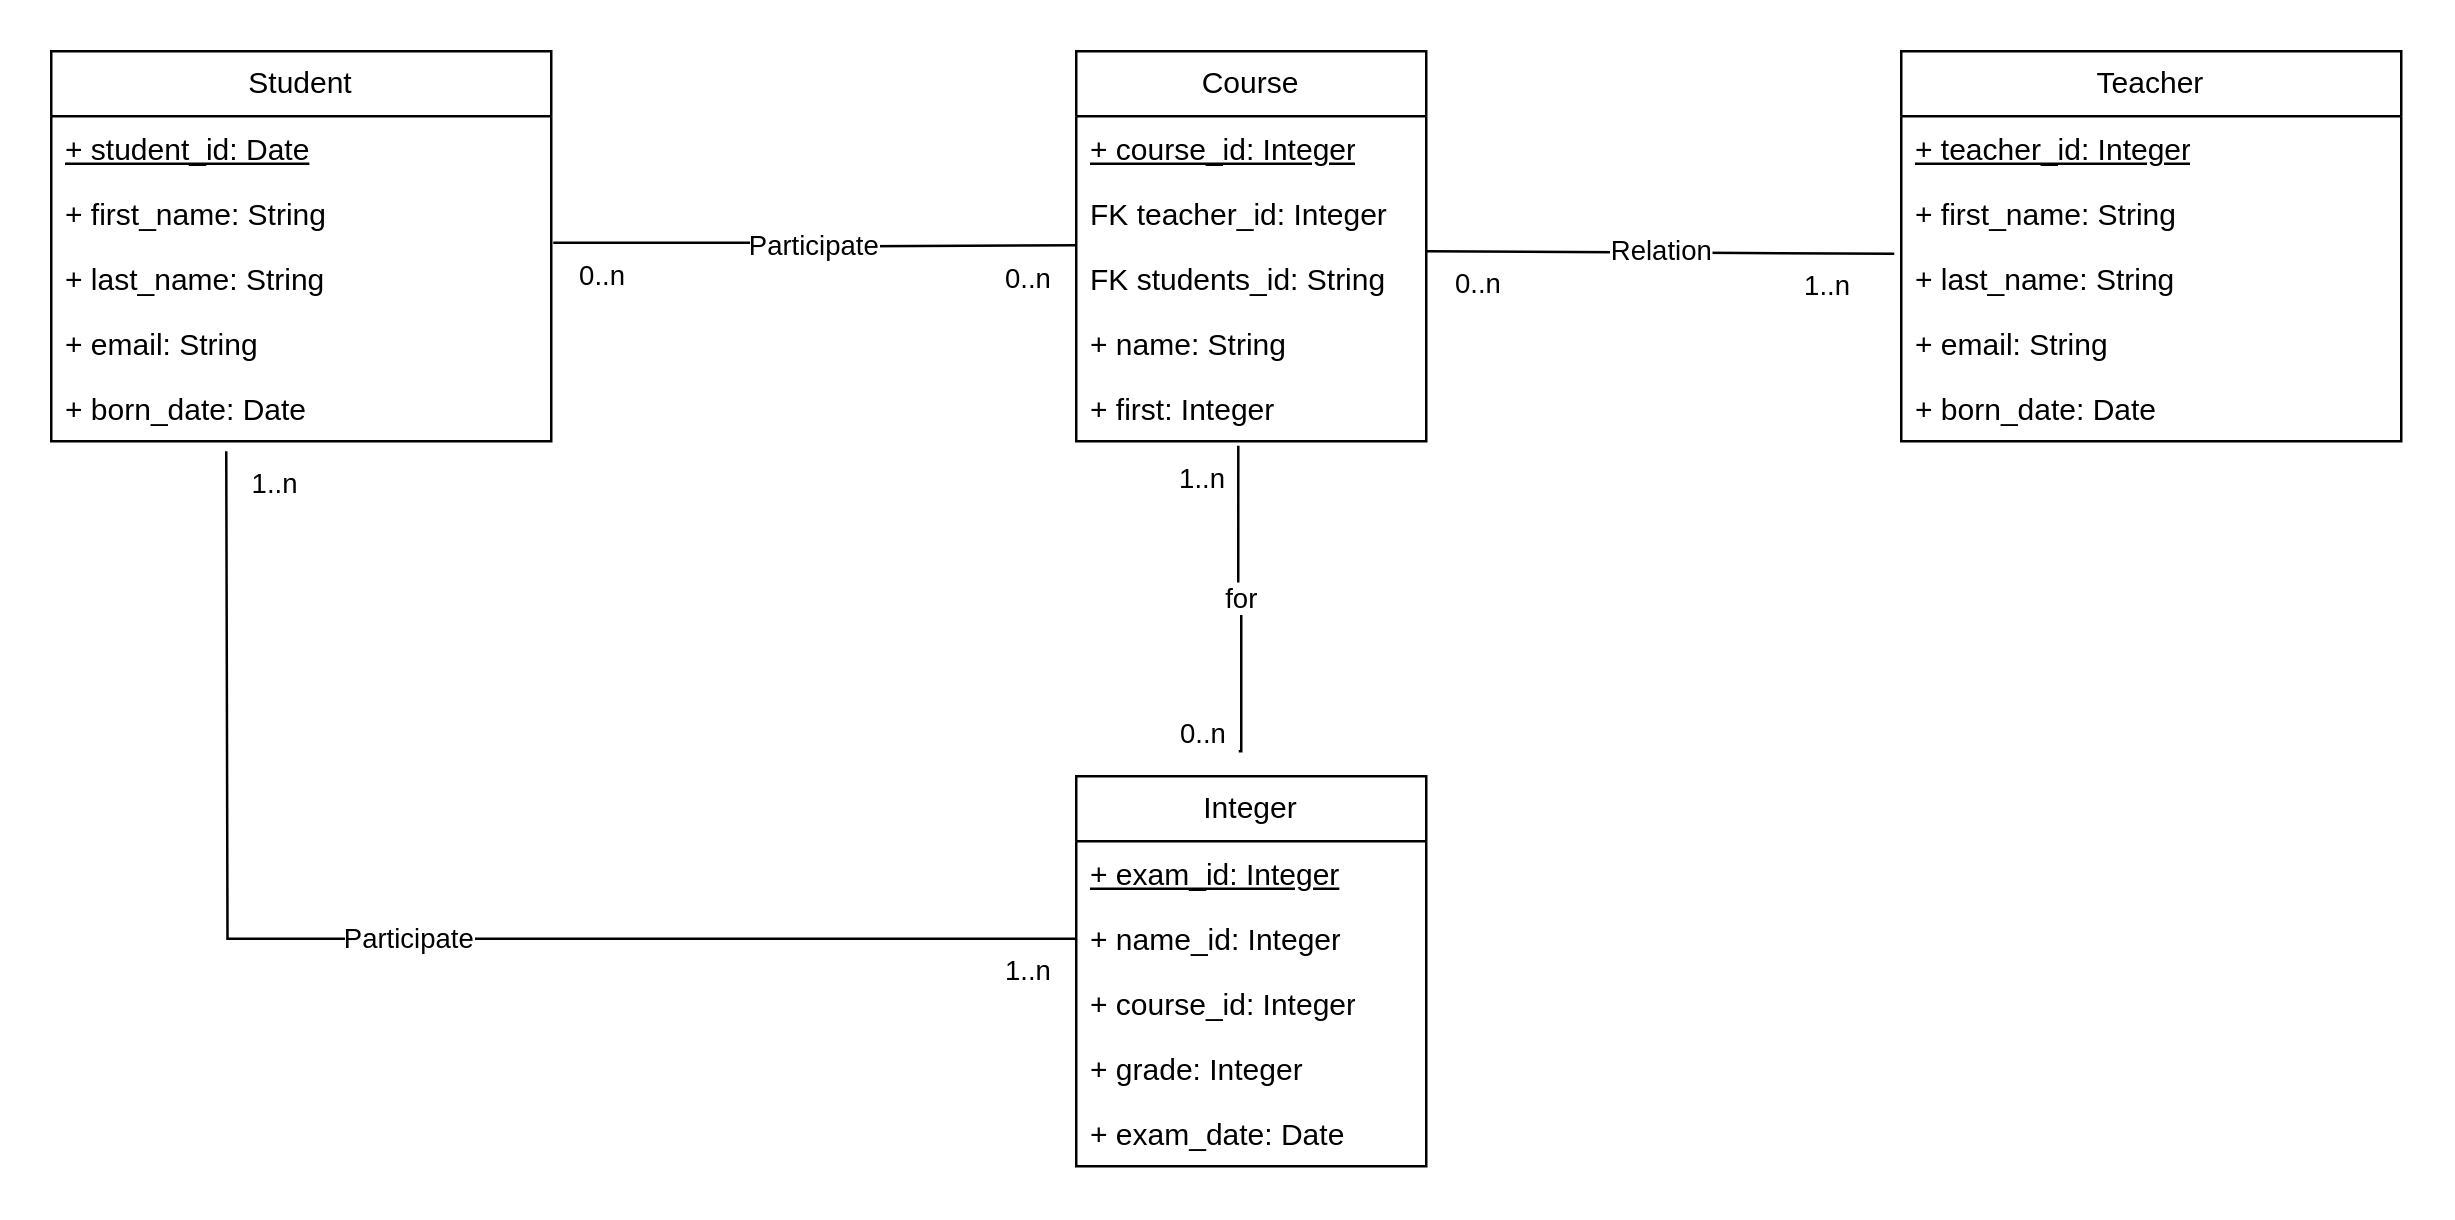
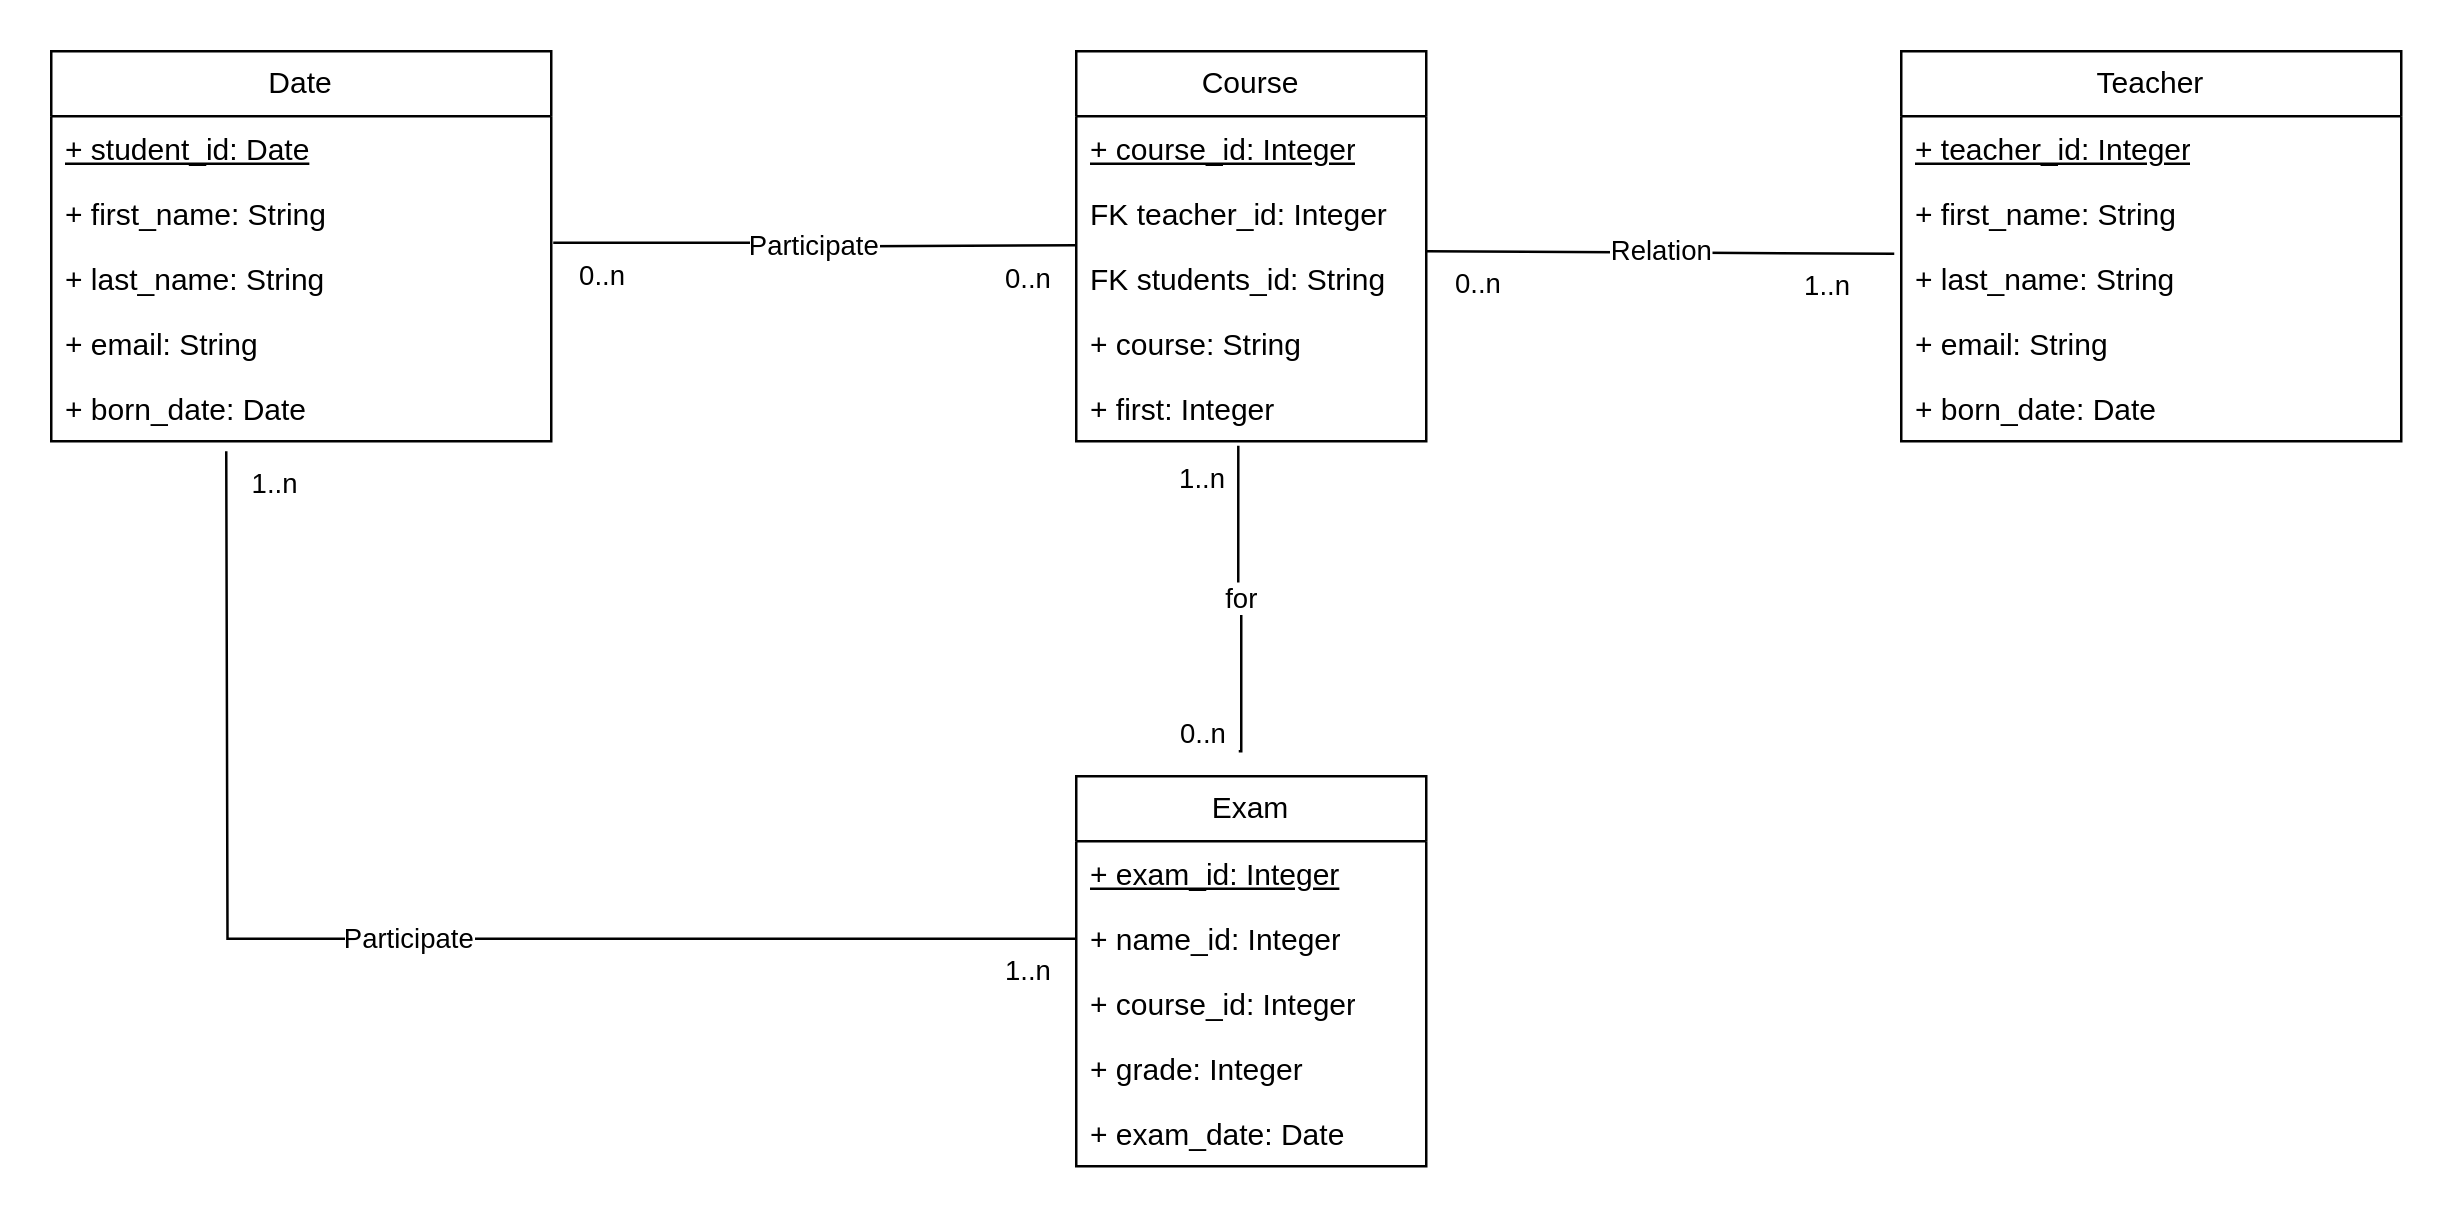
(301, 84) -> (301, 84)
(1193, 347) -> (1210, 347)
(1251, 809) -> (1251, 809)
